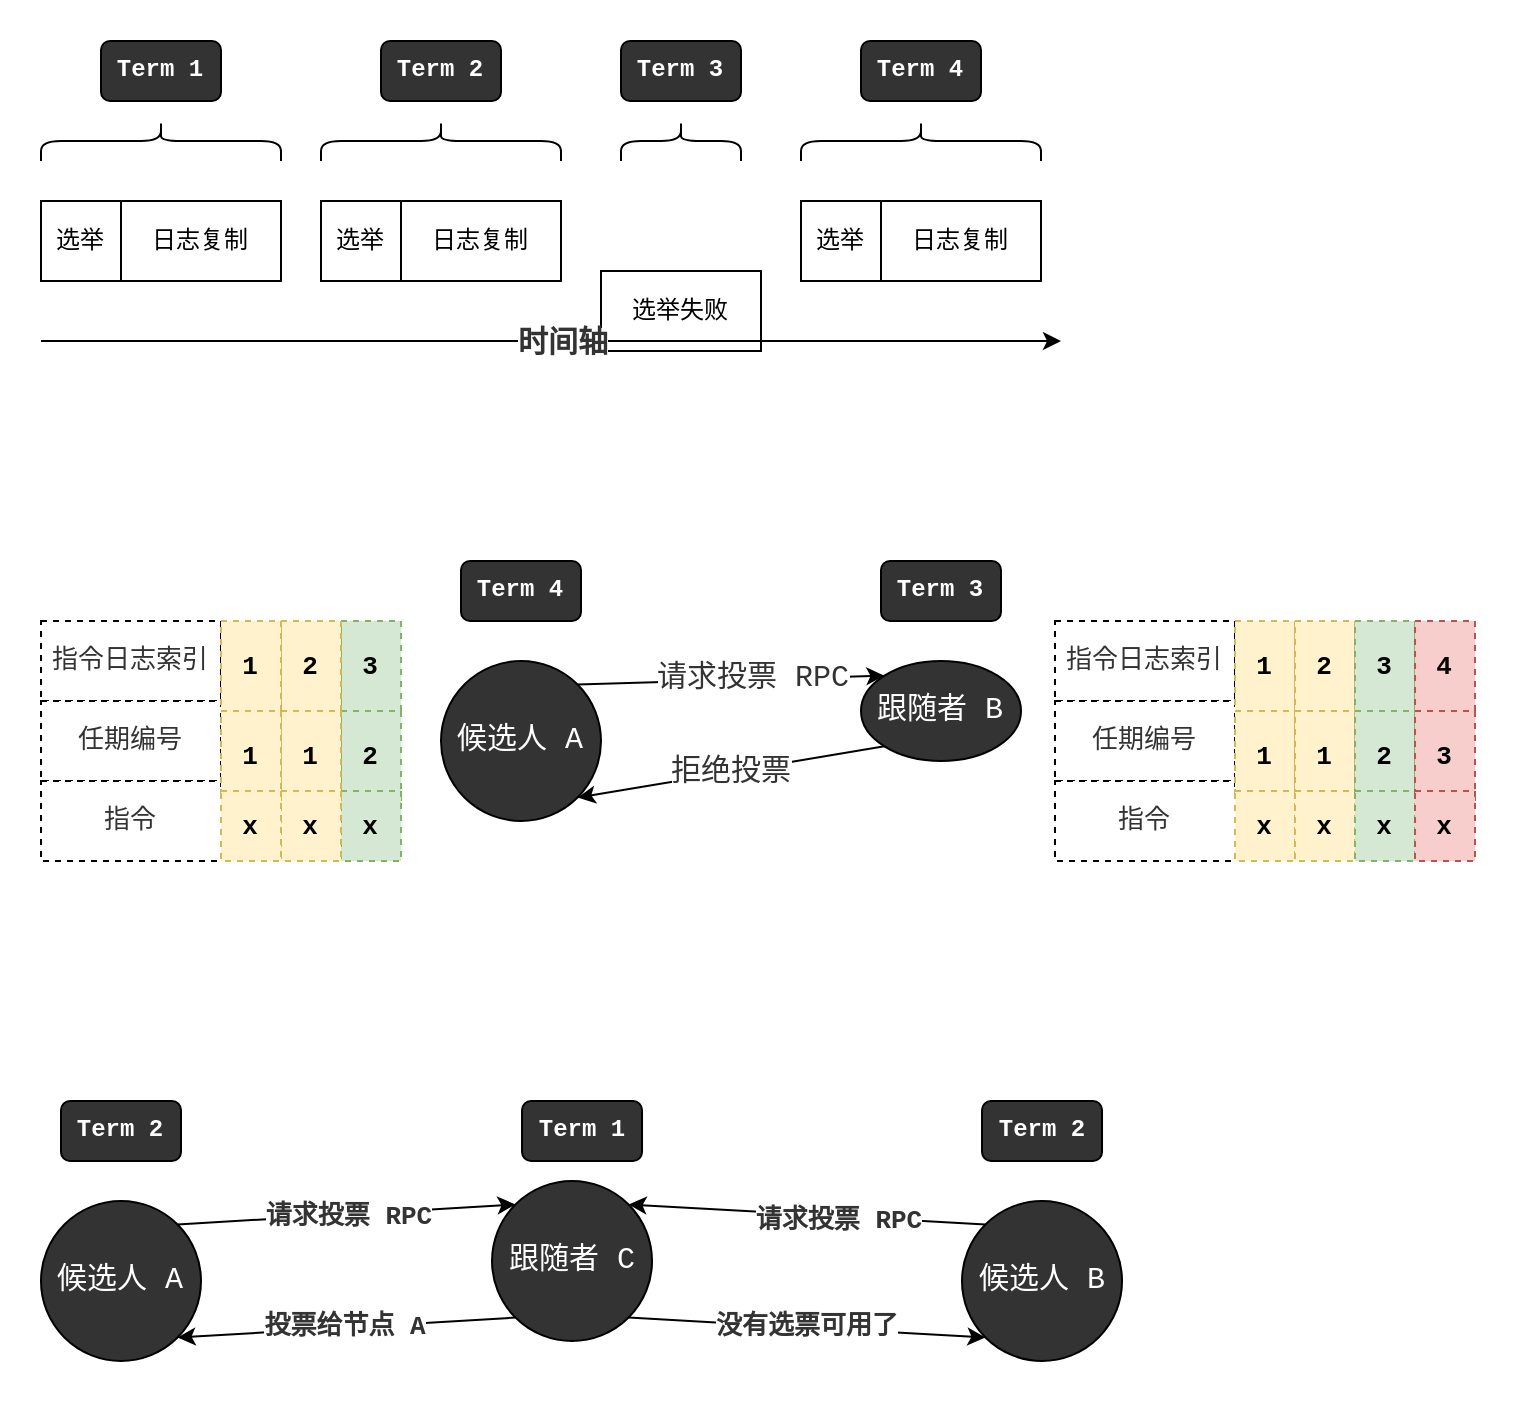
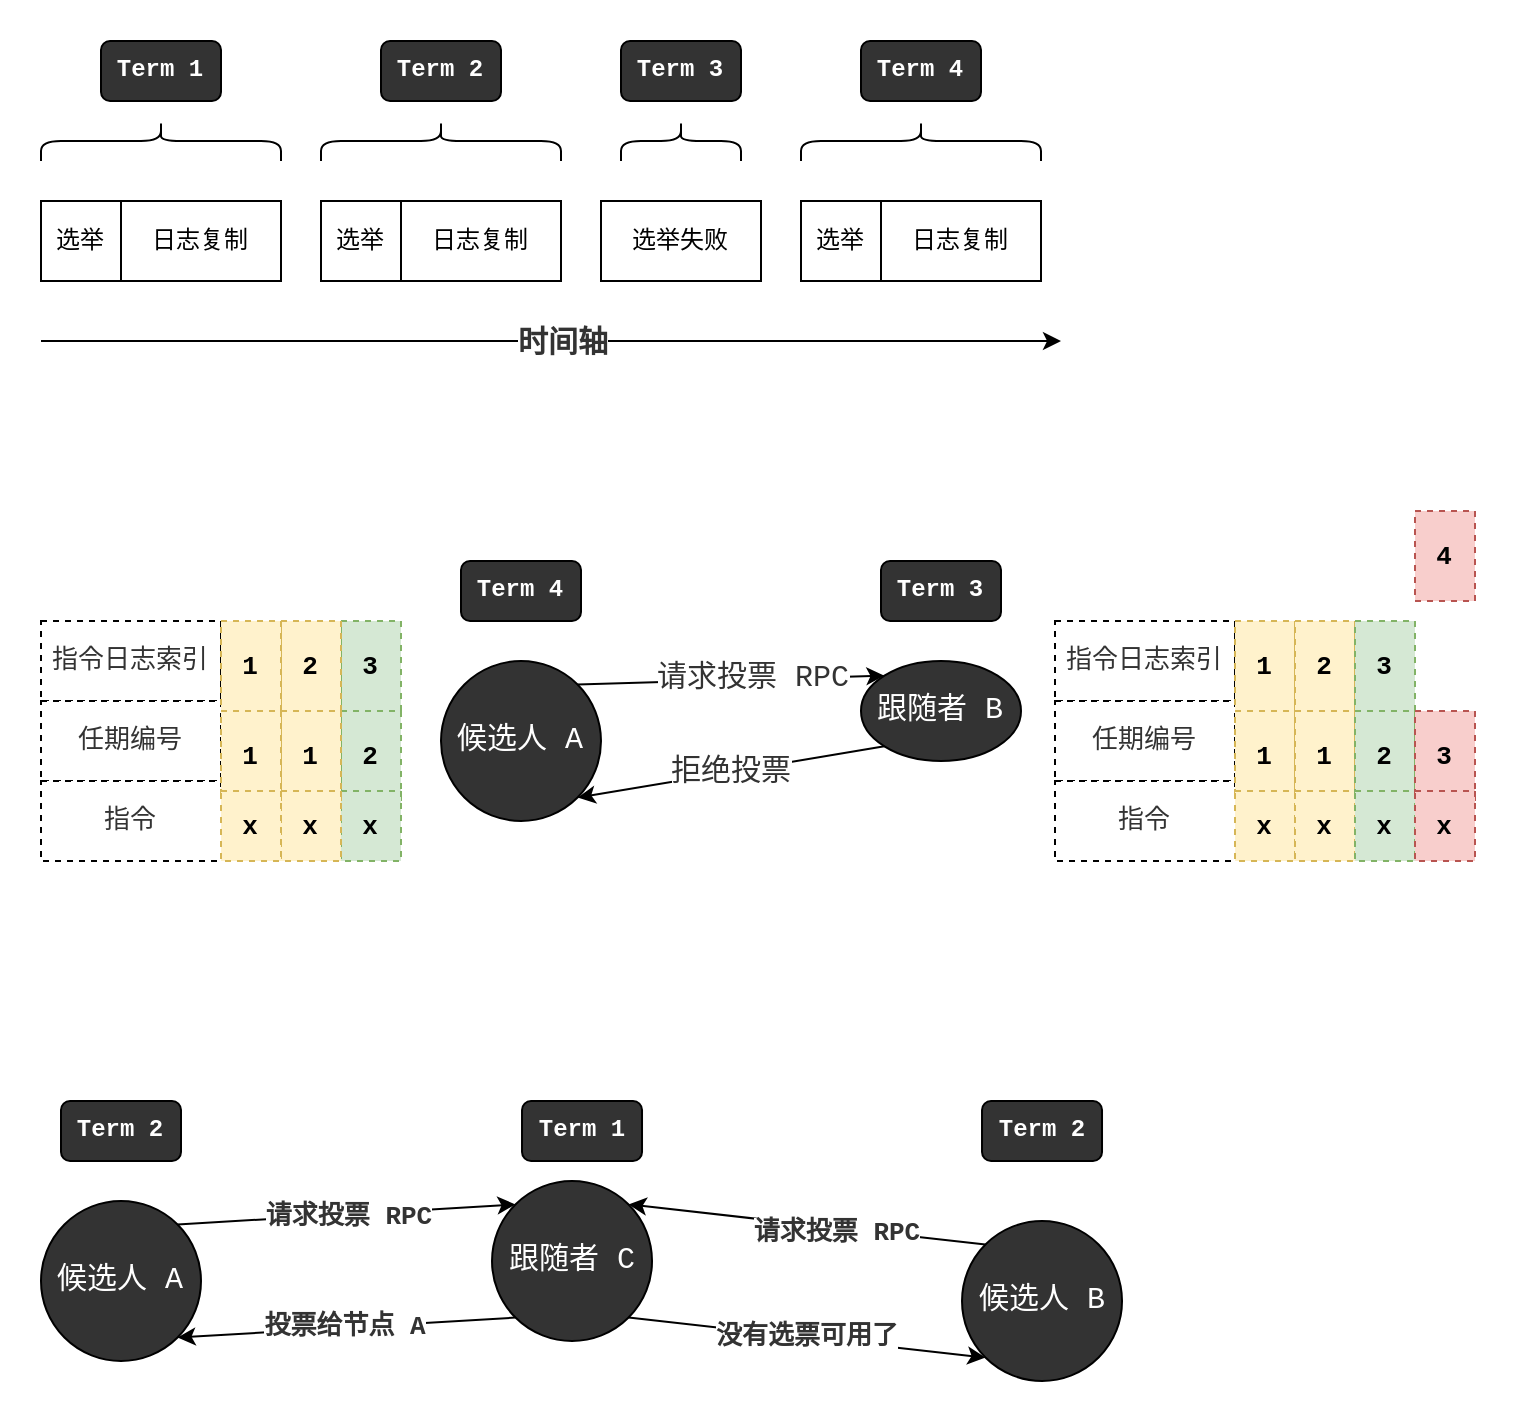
(681, 311) -> (681, 241)
(1445, 666) -> (1445, 556)
(1042, 1281) -> (1042, 1301)
